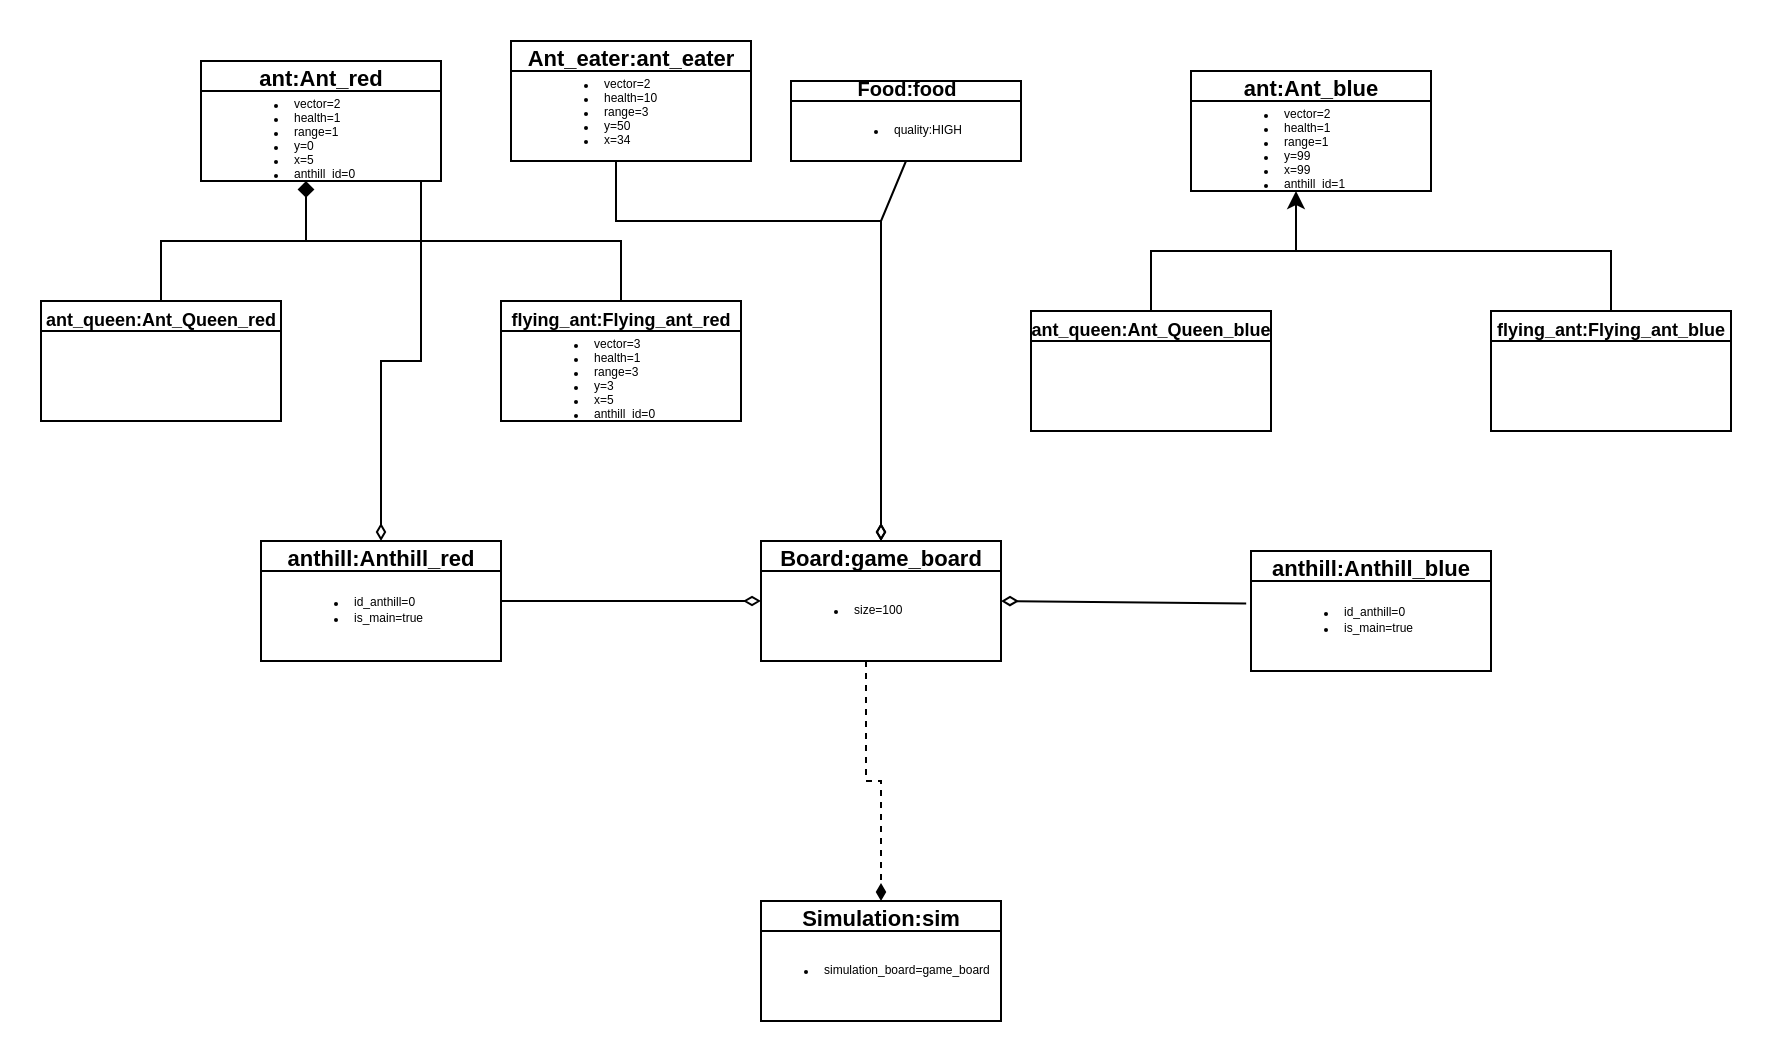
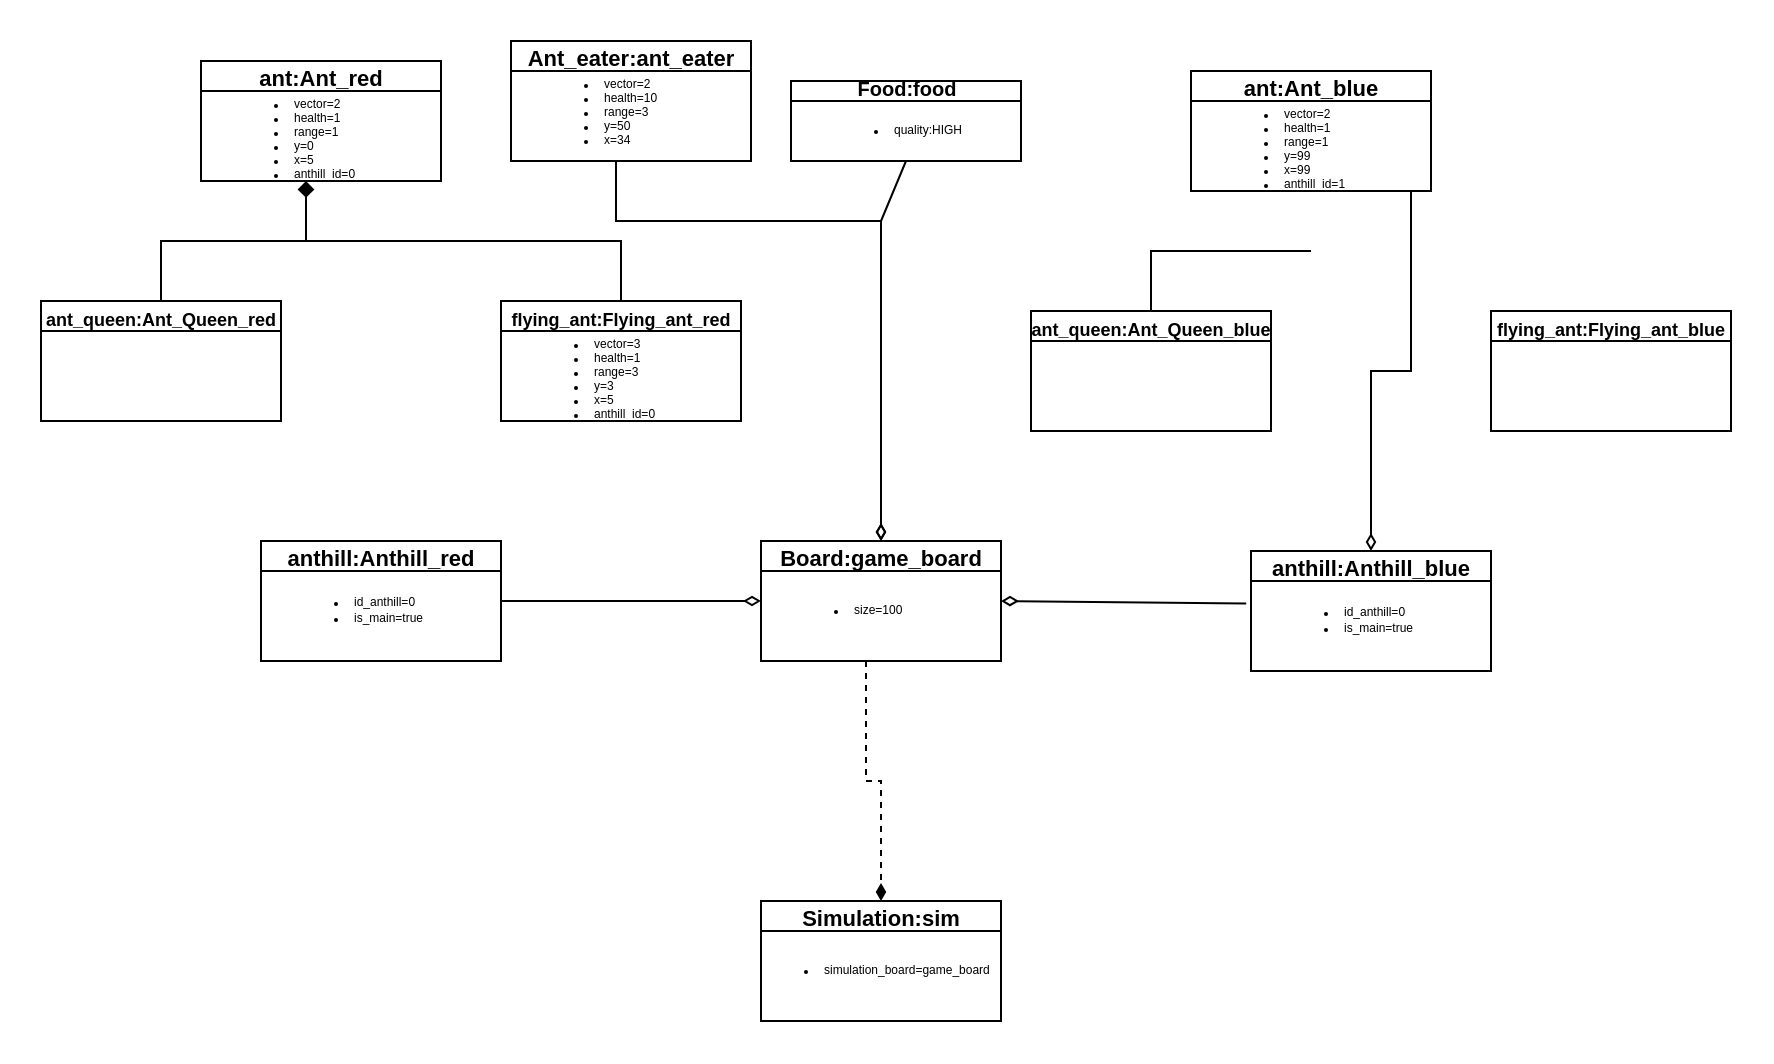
(1492, 251) -> none
(411, 361) -> none
none -> (1401, 371)
